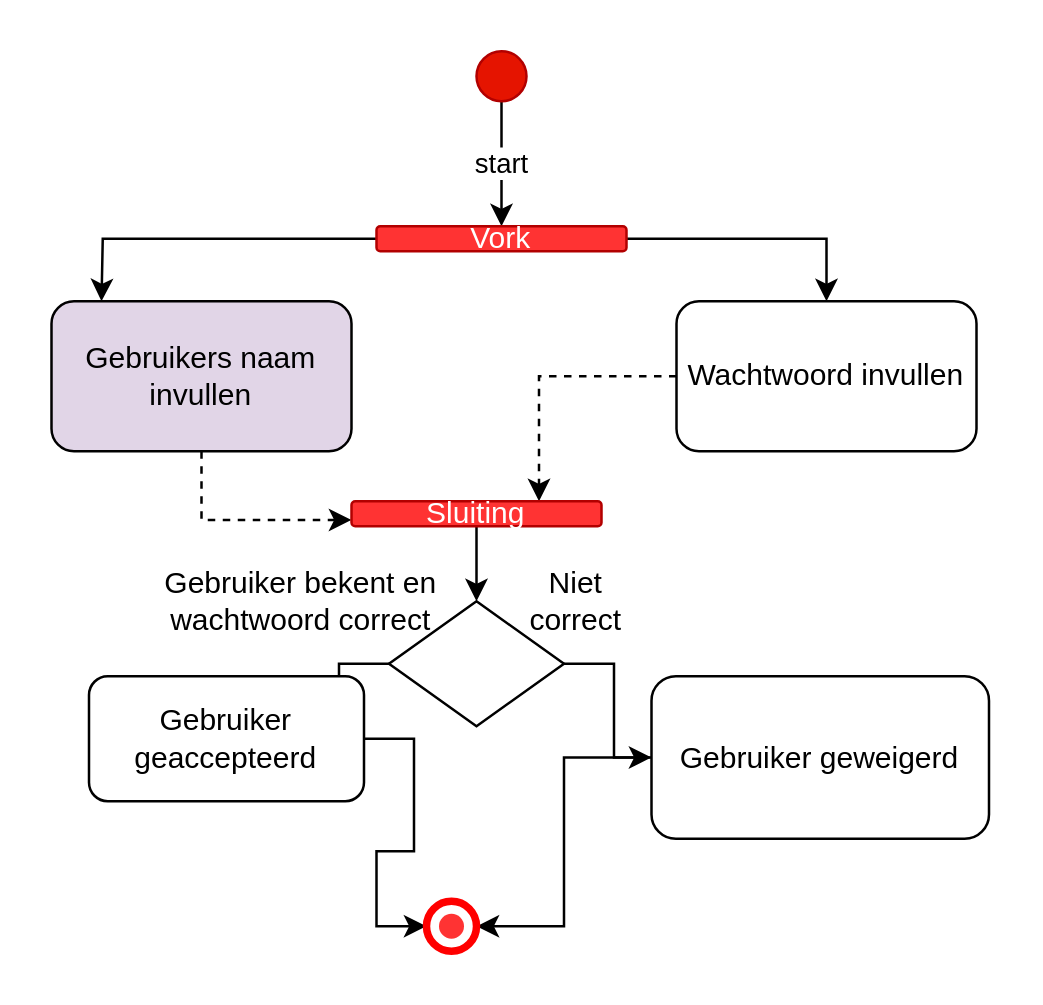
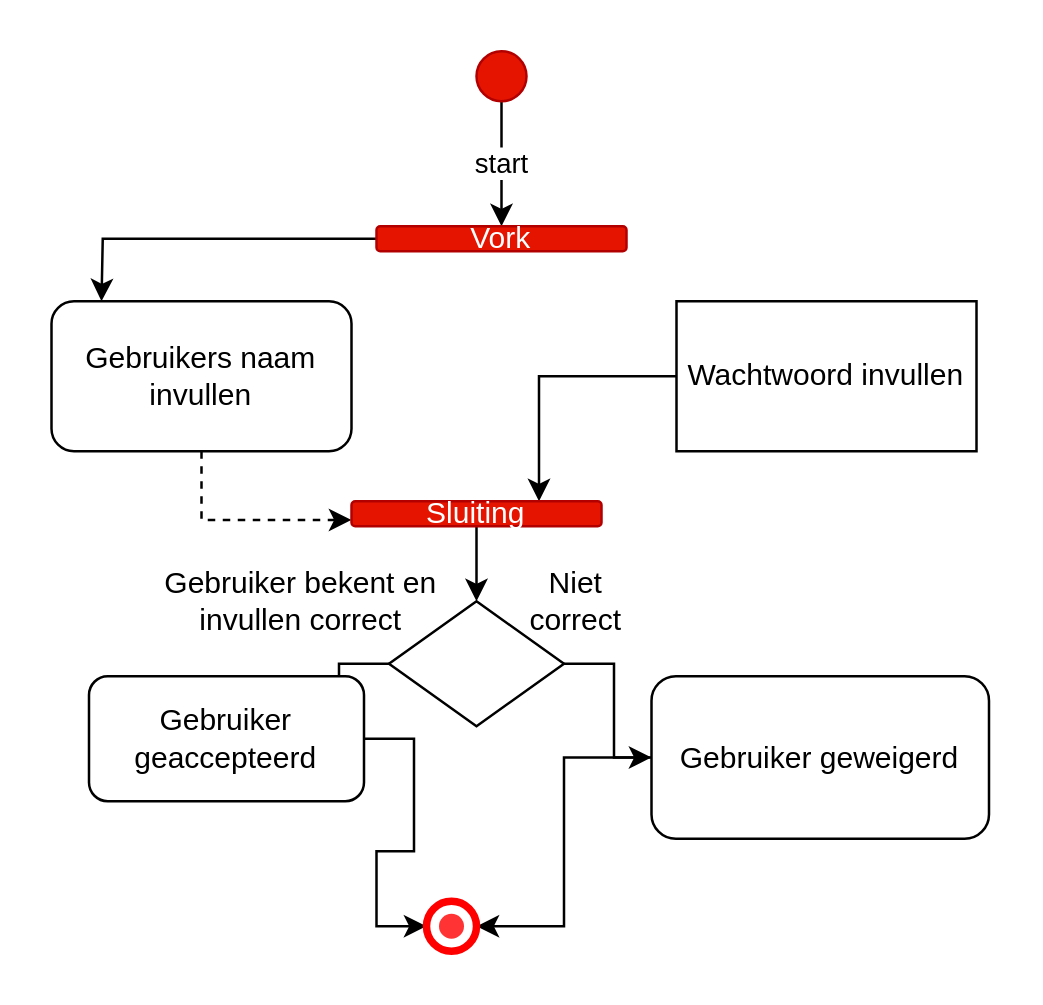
(501, 239) -> (501, 239)
(749, 239) -> none
(201, 376) -> (201, 376)
(555, 376) -> (555, 376)
(826, 376) -> (826, 376)
(476, 514) -> (476, 514)
(301, 601) -> (301, 601)
